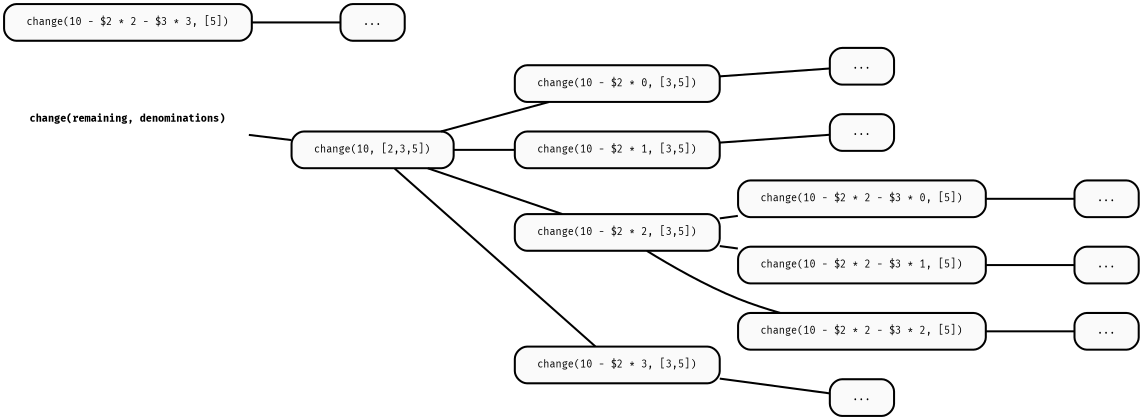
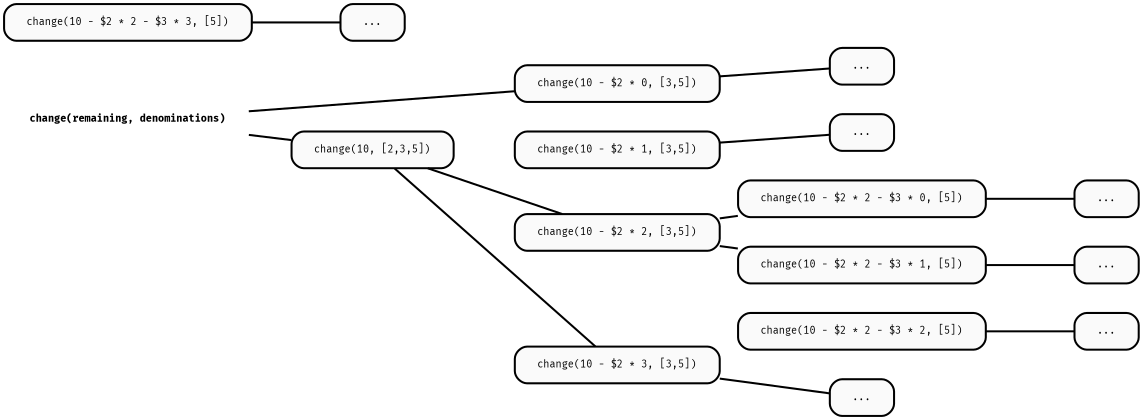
(495, 117) -> (382, 101)
(484, 150) -> none
(711, 287) -> none
